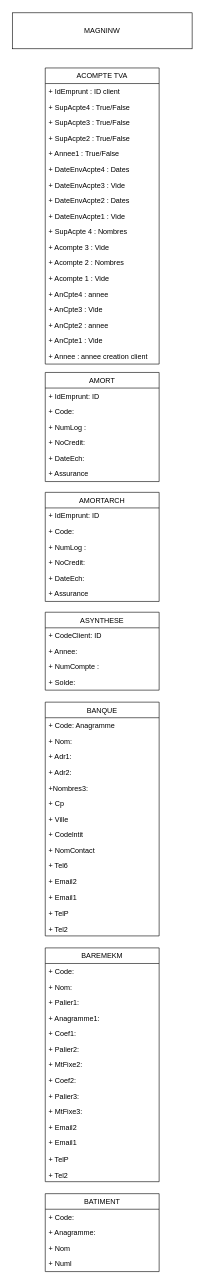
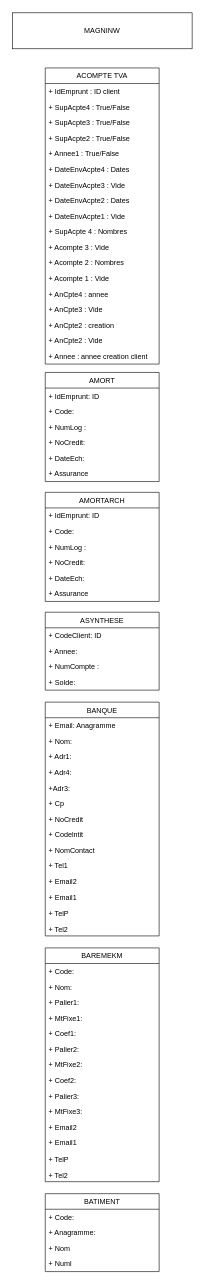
(79, 325) -> (84, 325)
(76, 341) -> (76, 341)
(80, 726) -> (80, 726)
(61, 773) -> (61, 773)
(68, 788) -> (60, 788)
(59, 820) -> (67, 820)
(59, 866) -> (59, 866)
(73, 1019) -> (66, 1019)
